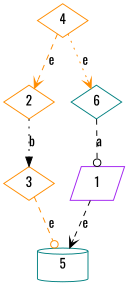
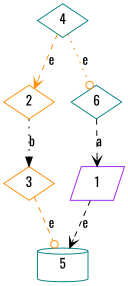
(63, 21) -> (63, 21)
(78, 58) -> (78, 58)
(97, 139) -> (97, 139)
